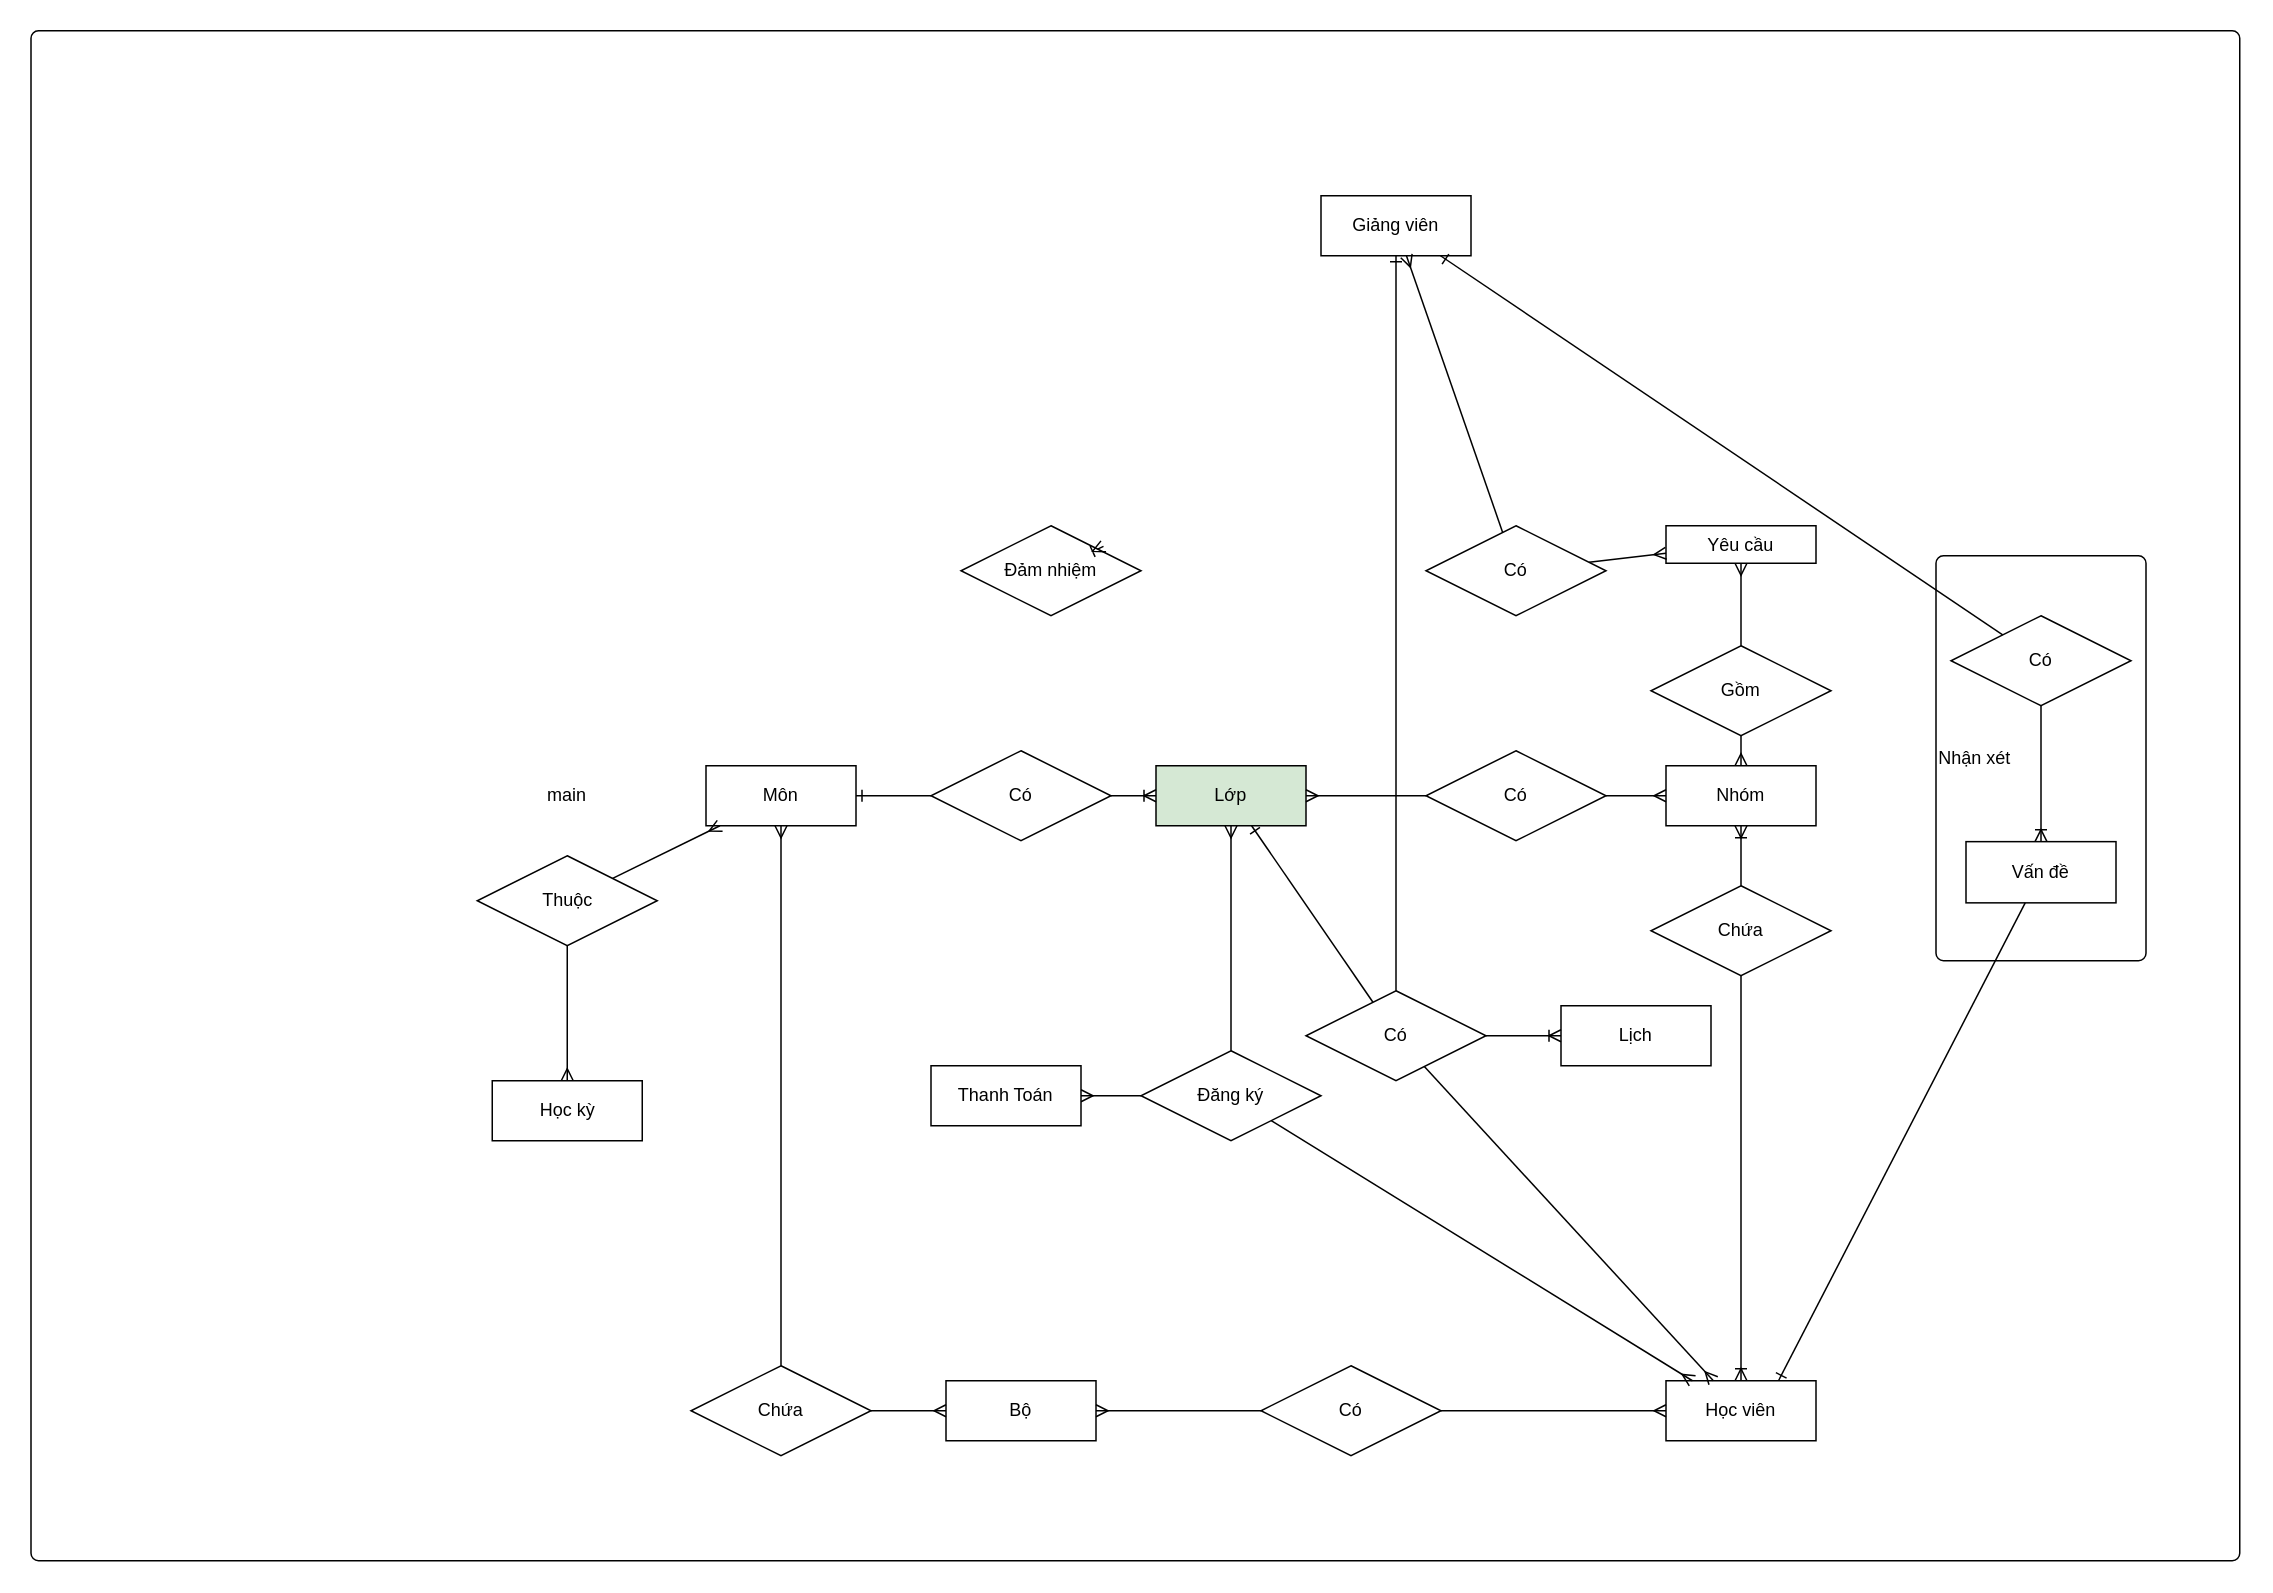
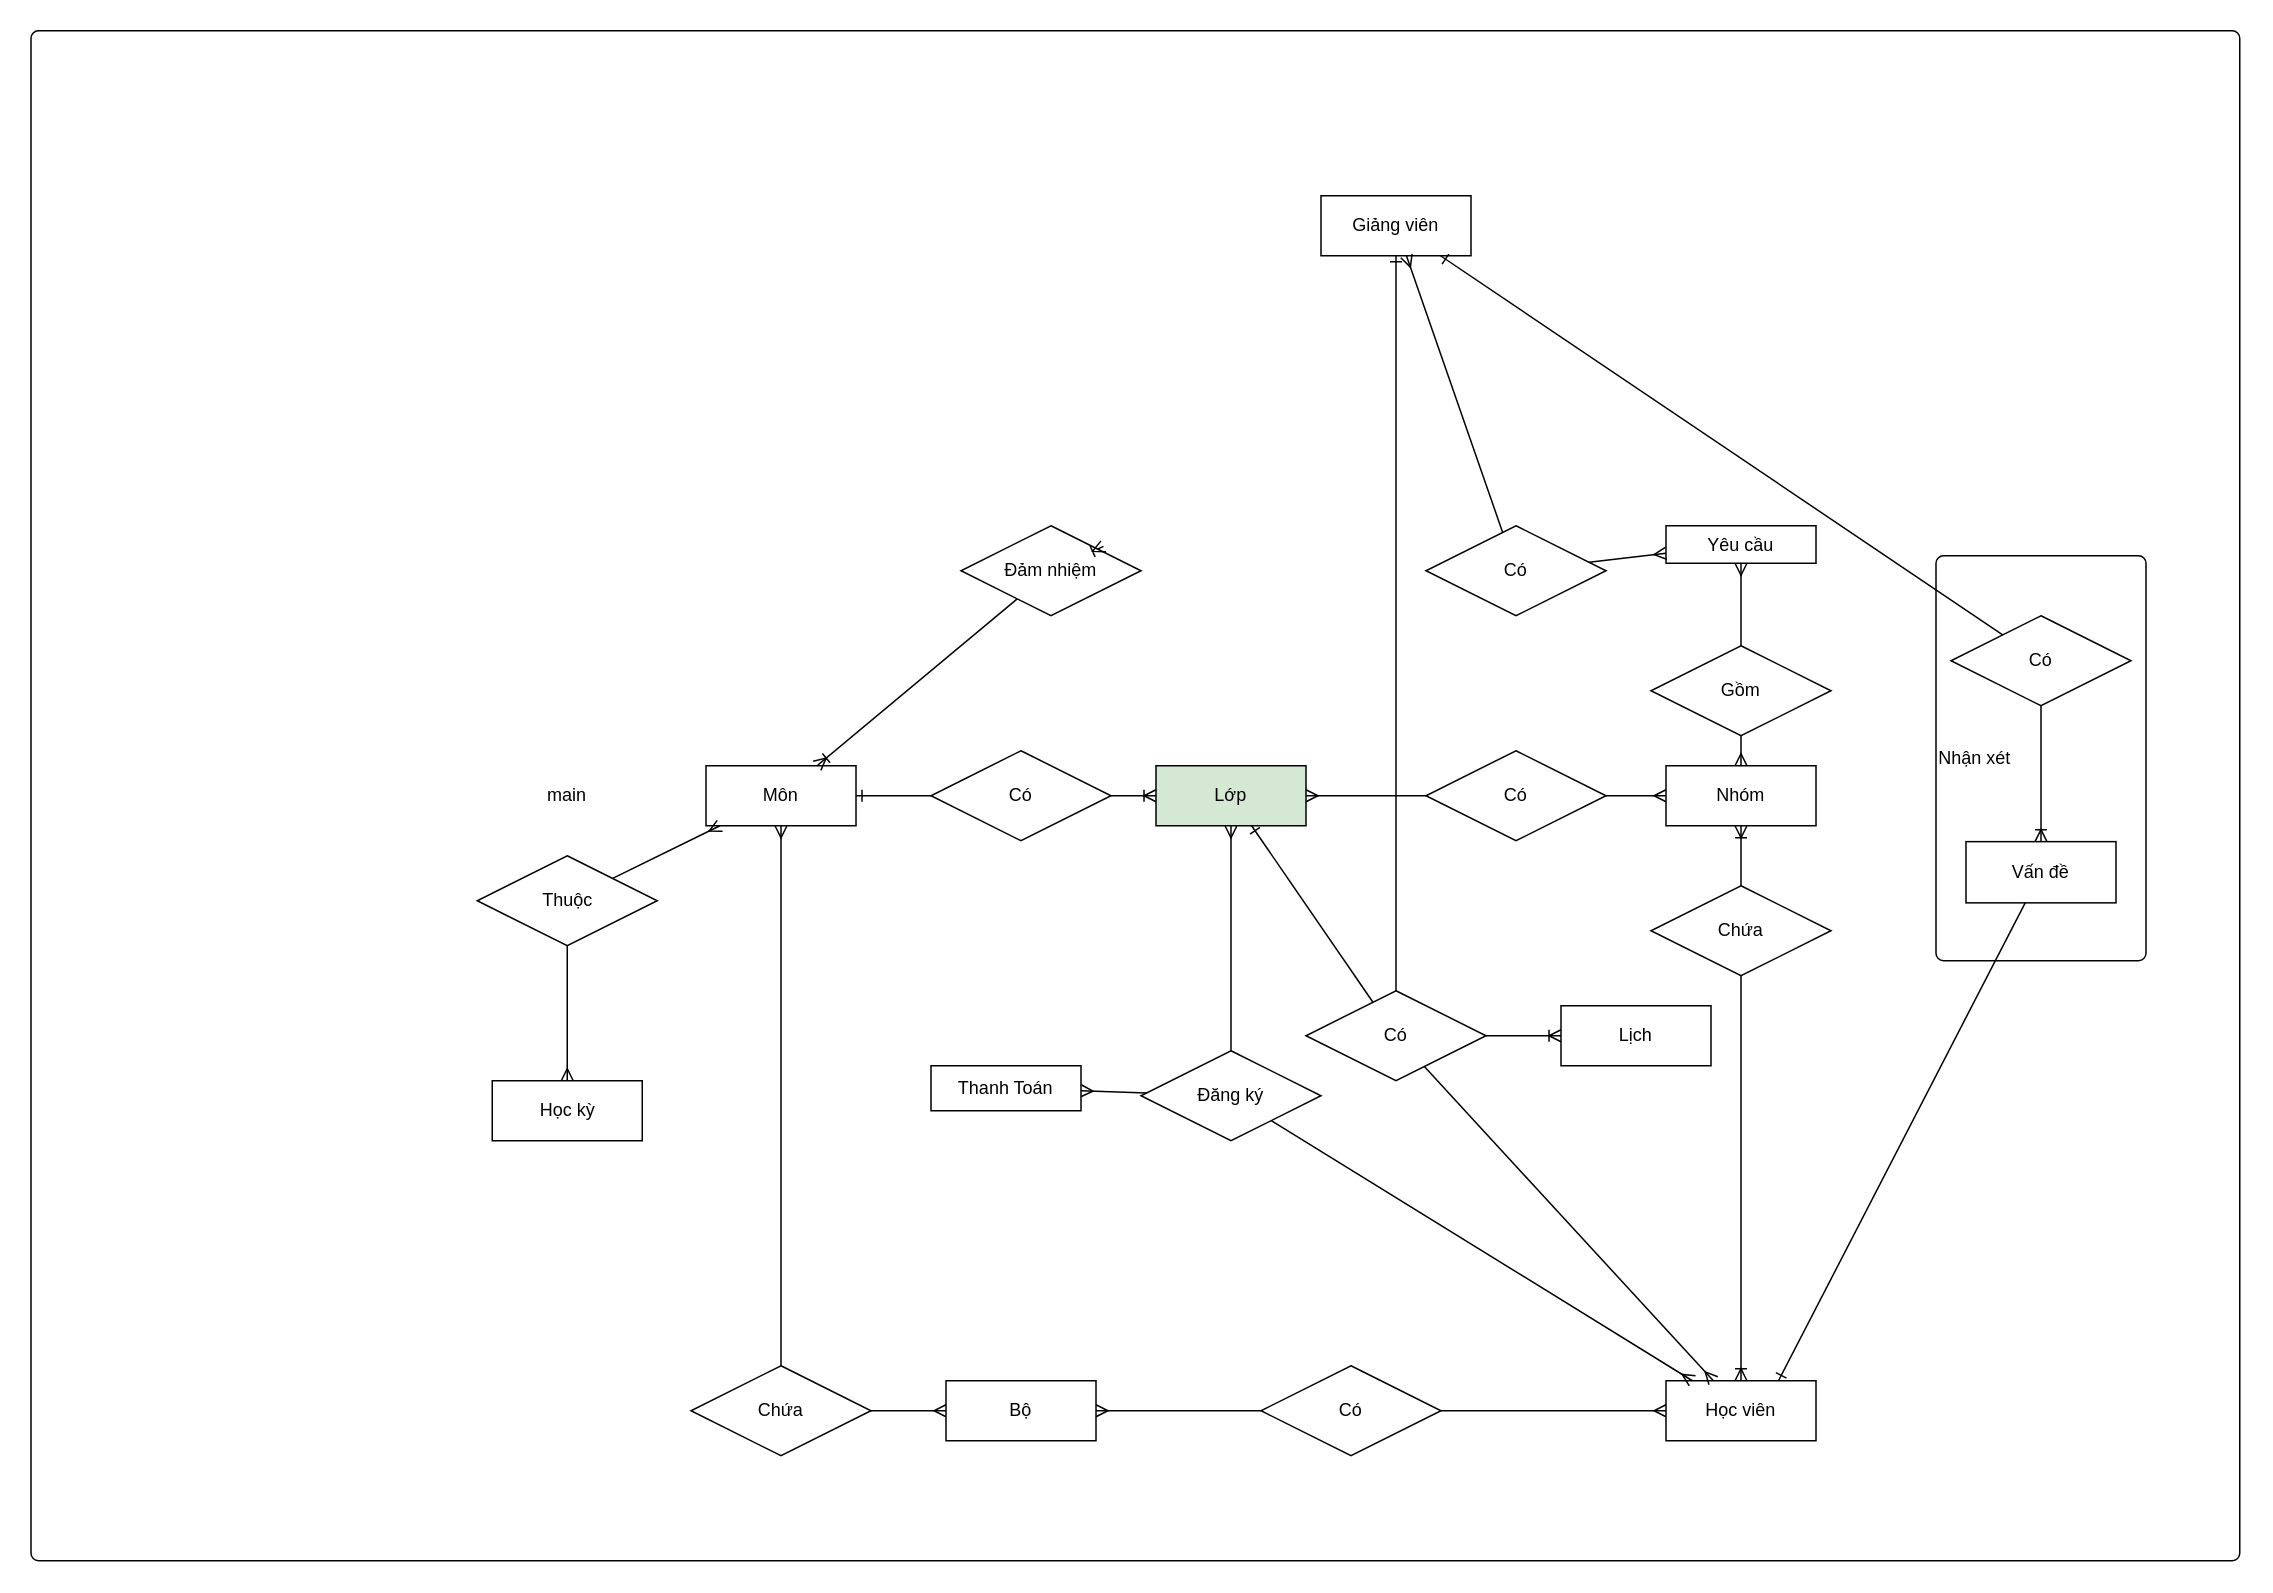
none -> (917, 682)
(1006, 1096) -> (1006, 1088)
